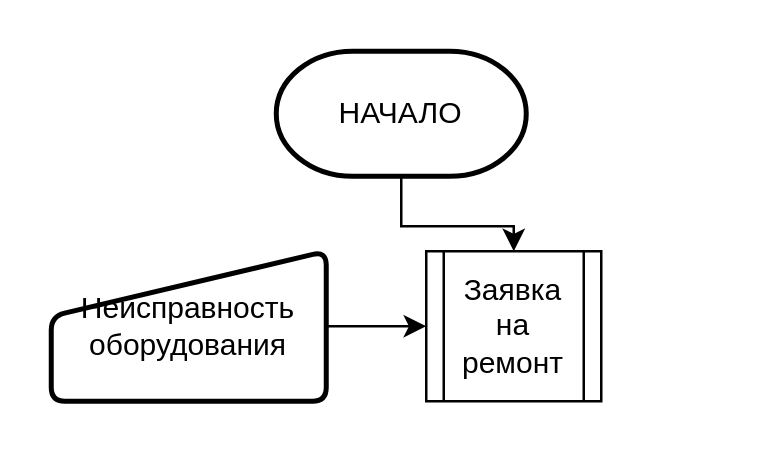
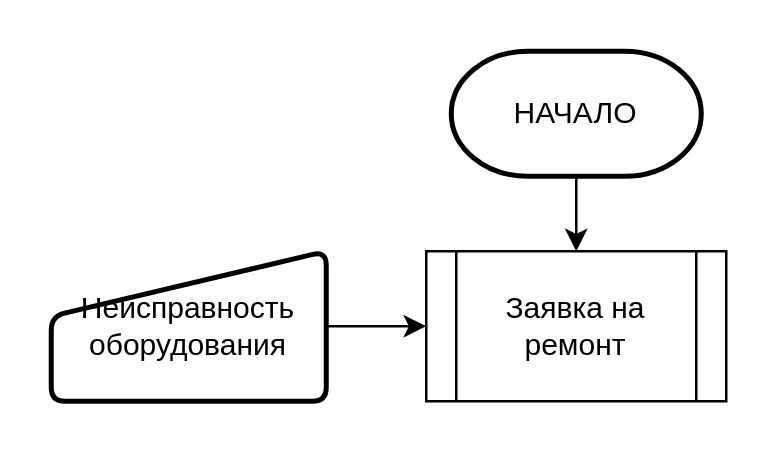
(401, 114) -> (576, 114)
(514, 326) -> (576, 326)
